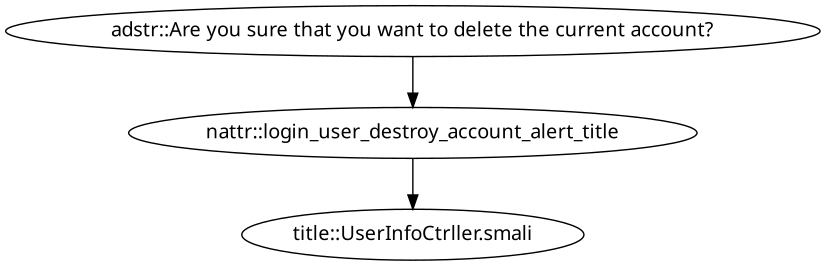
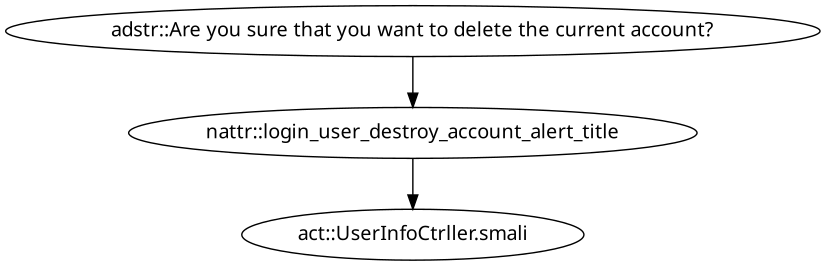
(413, 235) -> (413, 235)
